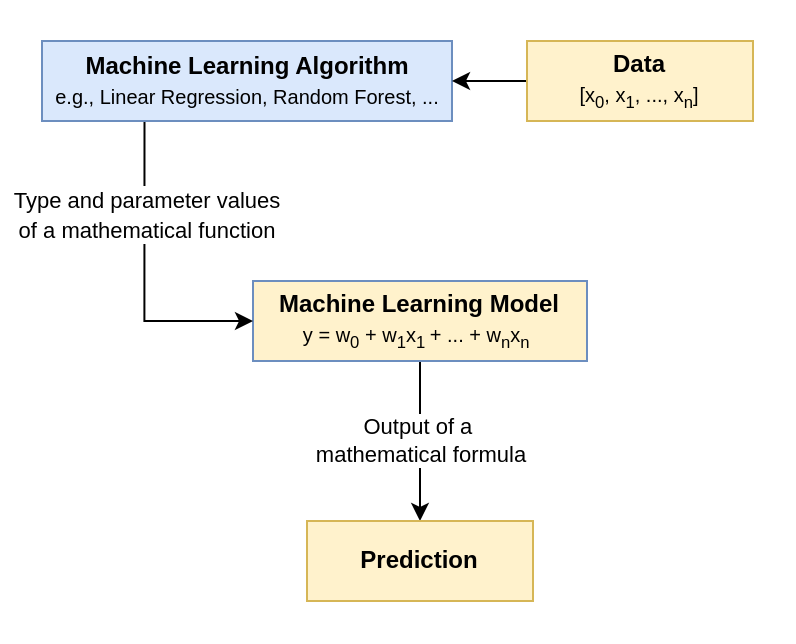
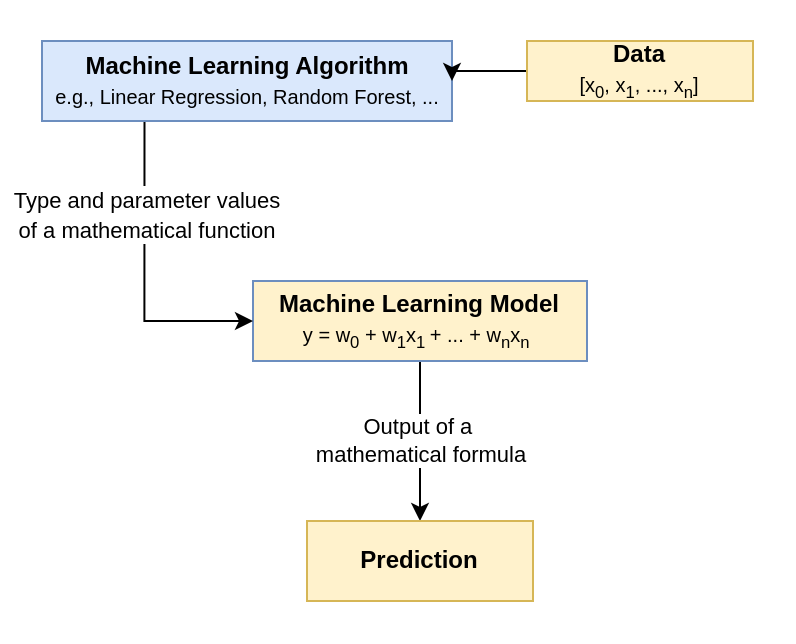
(640, 81) -> (640, 71)
